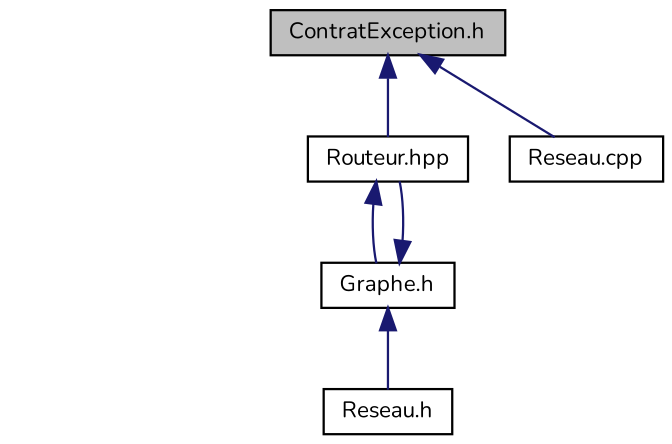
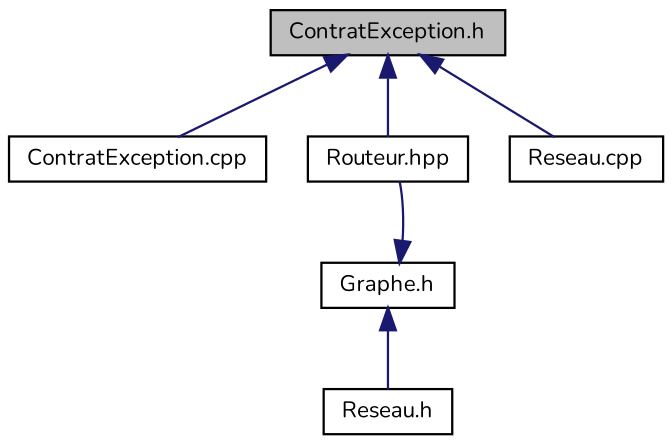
none -> (138, 159)
(373, 234) -> none
